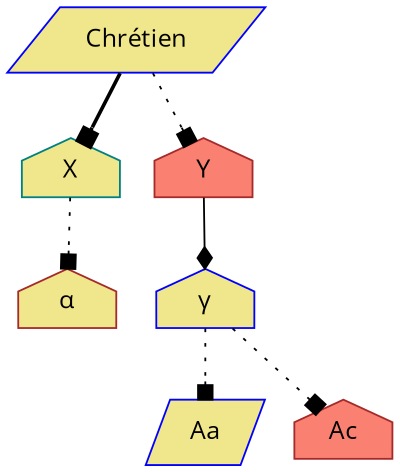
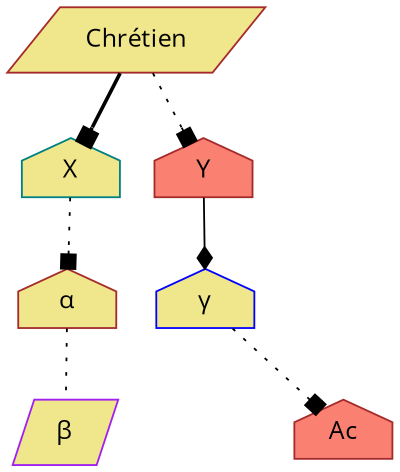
(136, 40) -> (136, 40)
none -> (65, 432)
(205, 432) -> none
